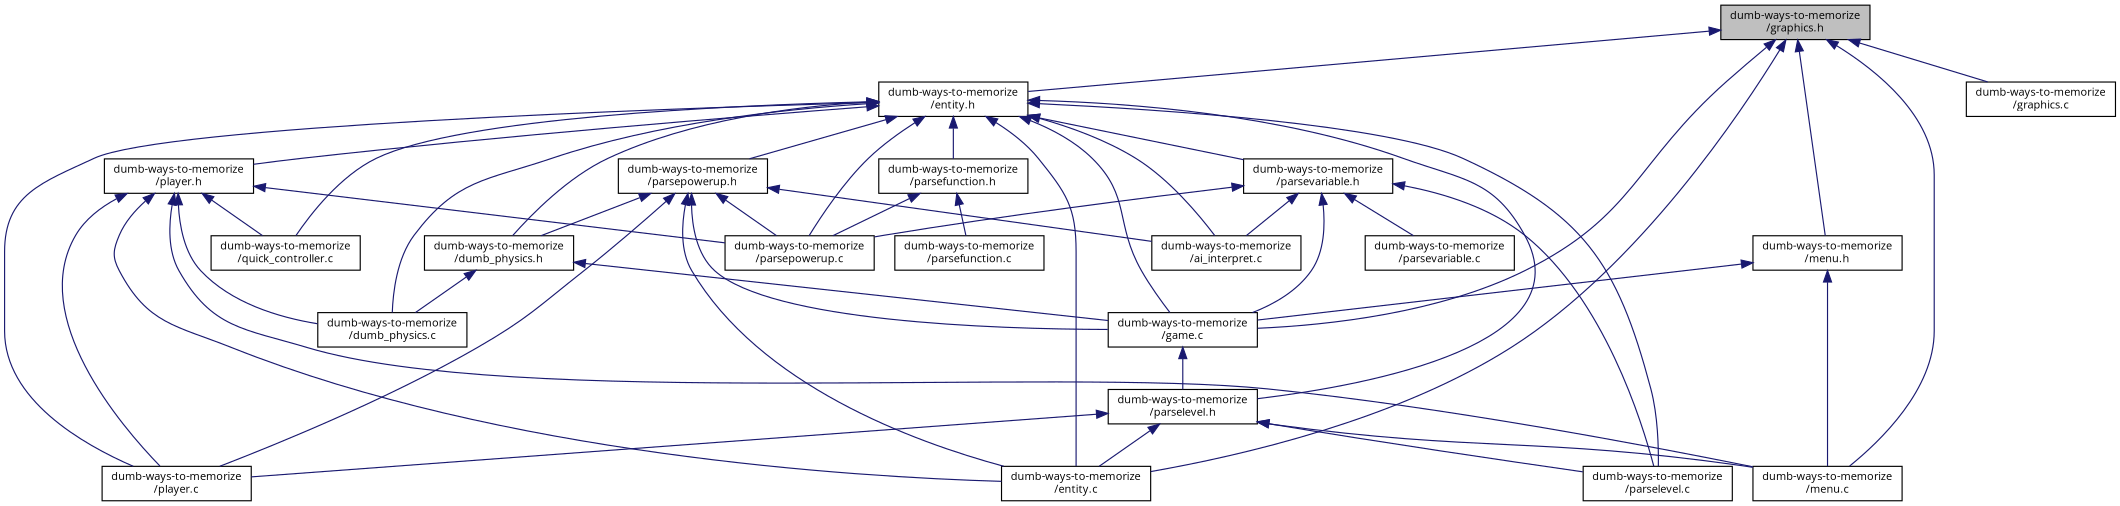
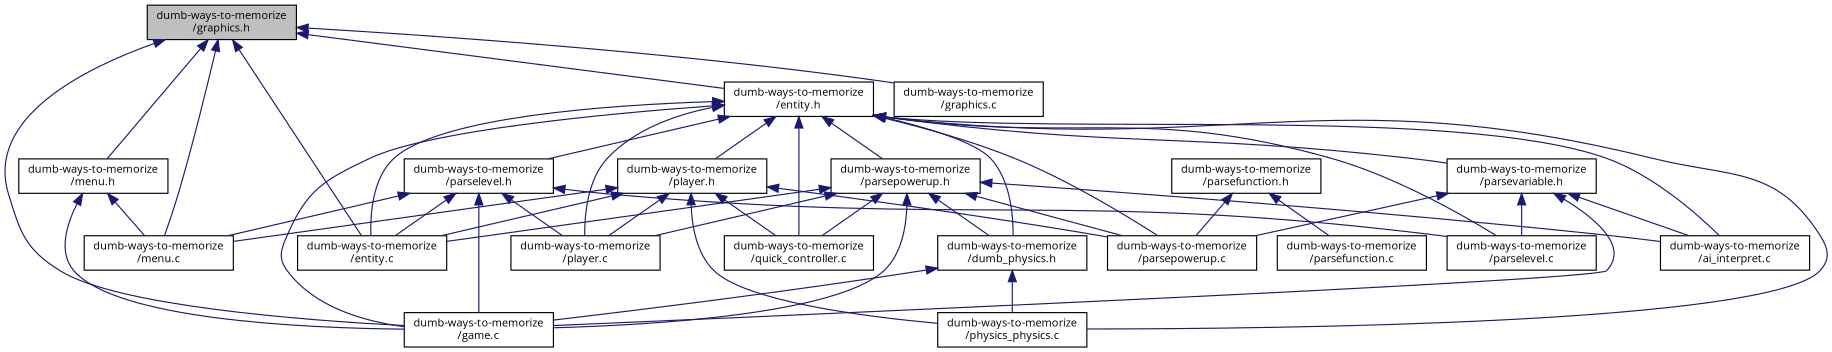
(953, 144) -> none
none -> (847, 218)
(1440, 253) -> none
(392, 330) -> (1012, 330)
(1183, 374) -> (479, 259)
